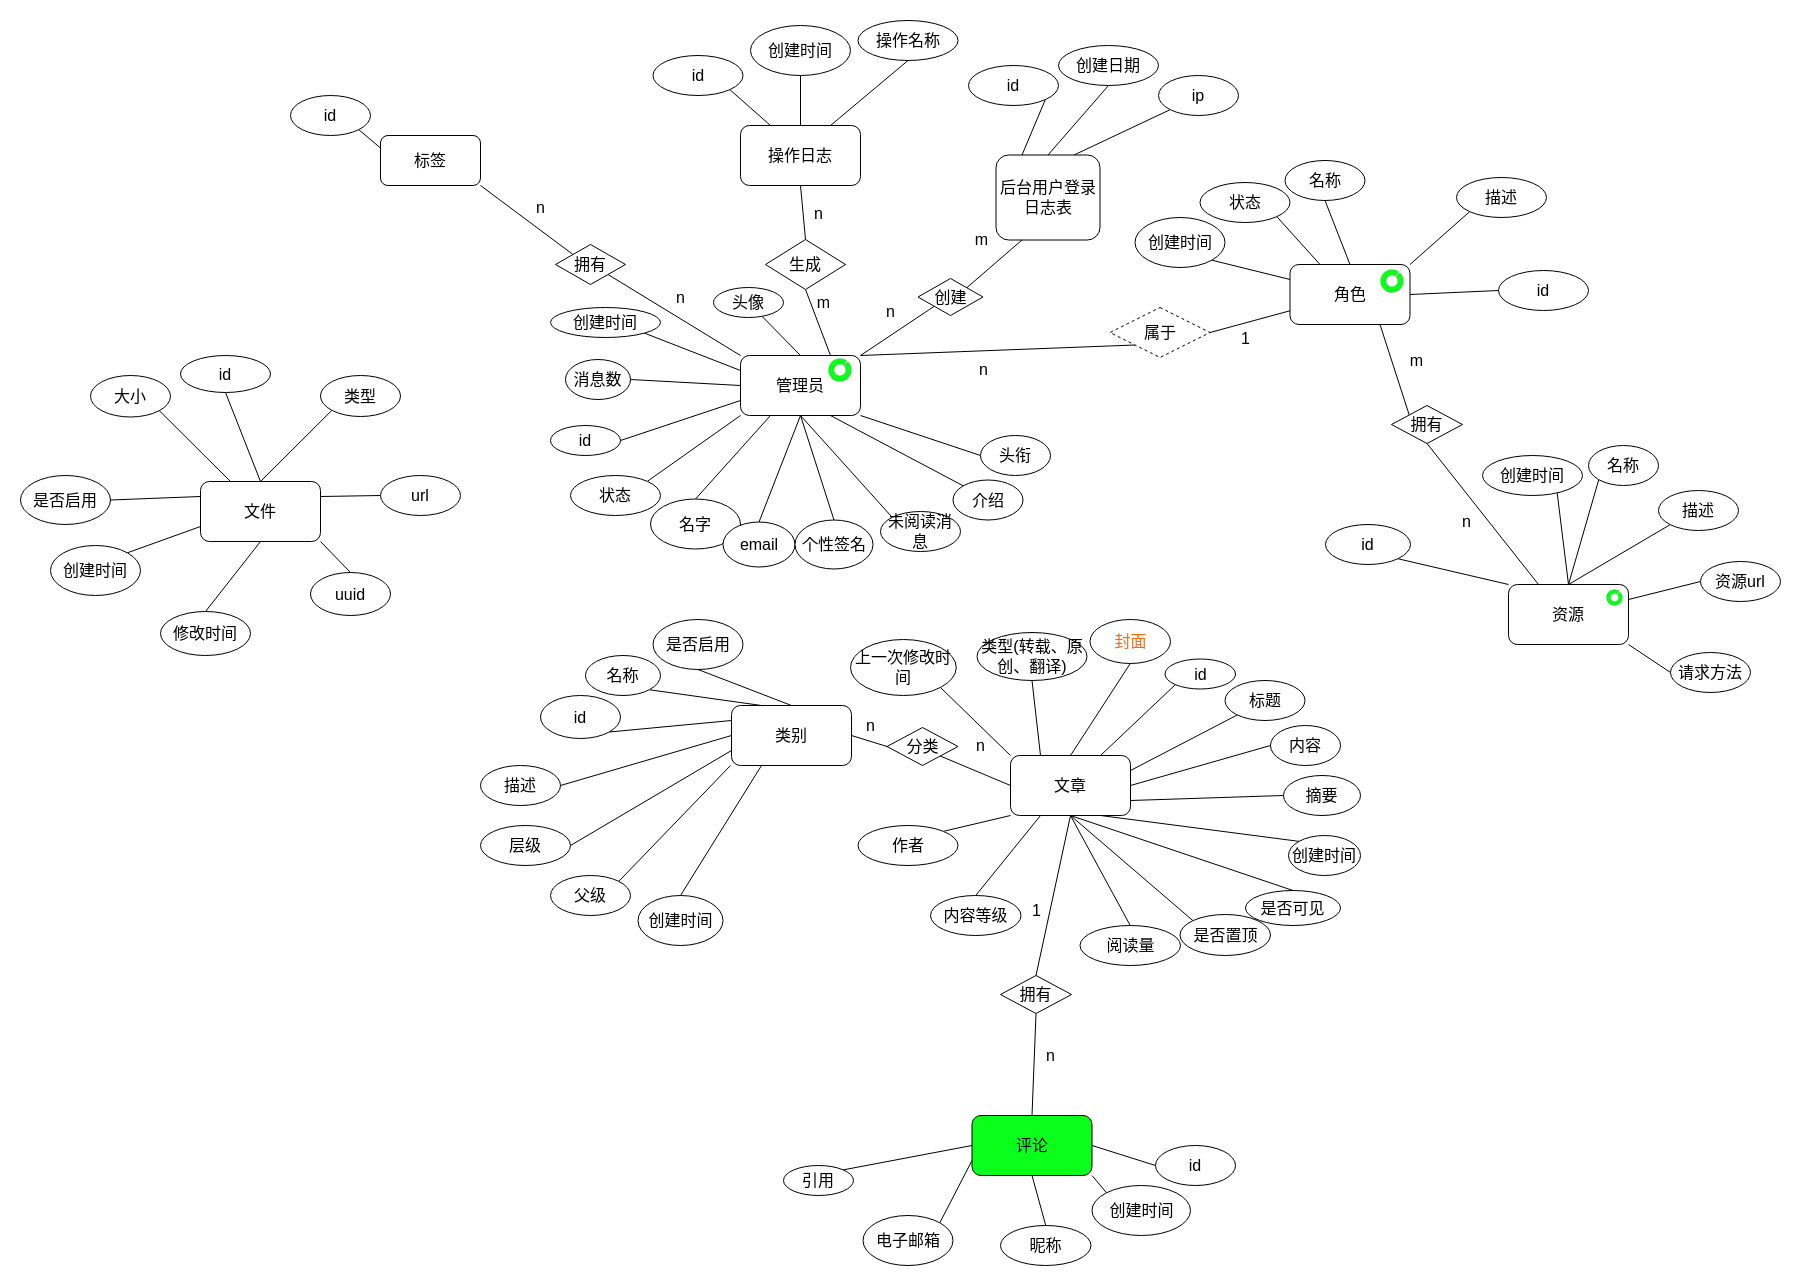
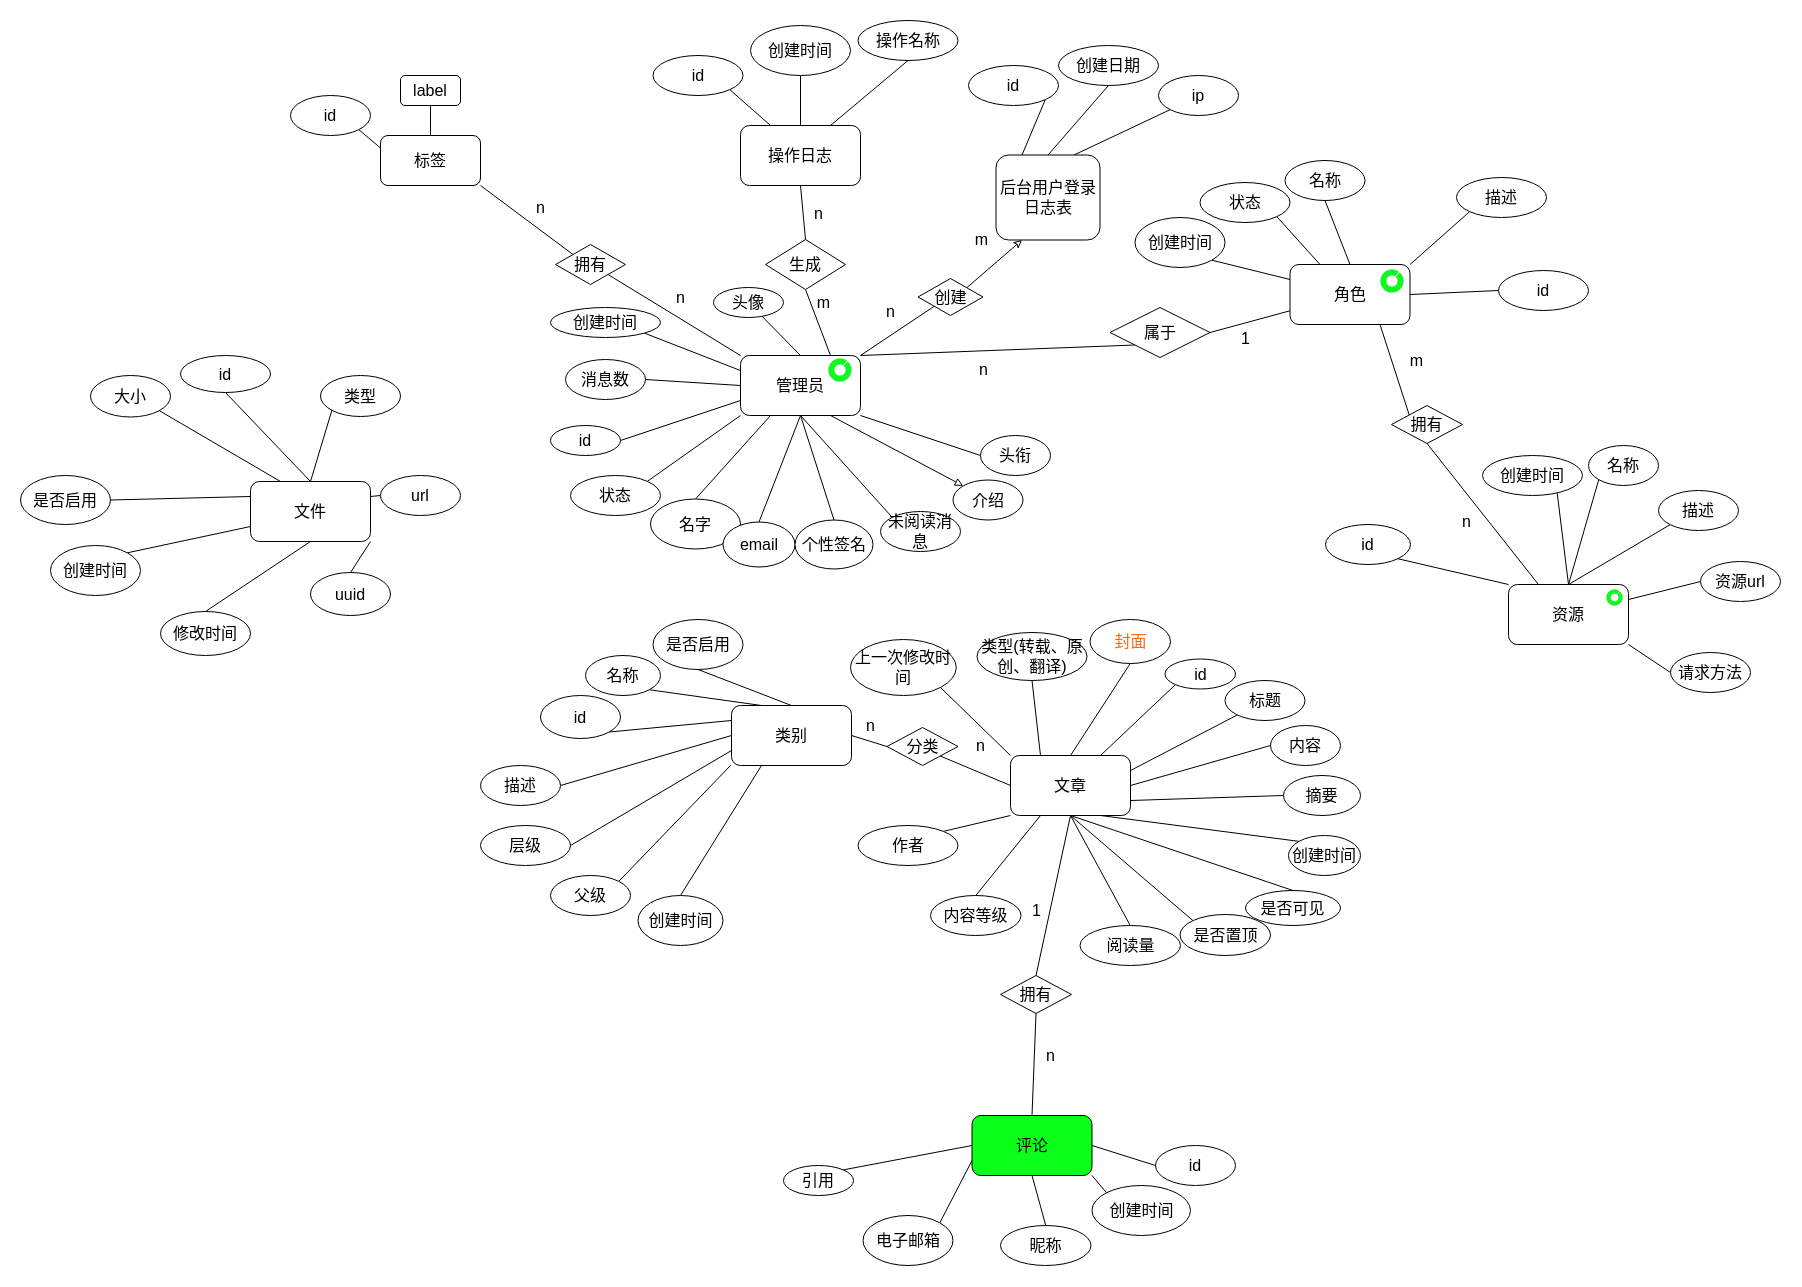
none -> (431, 91)
none -> (431, 121)
(1018, 243) -> (1016, 245)
(1160, 333) -> (1160, 333)
(598, 380) -> (606, 380)
(957, 483) -> (954, 481)
(261, 512) -> (311, 512)
